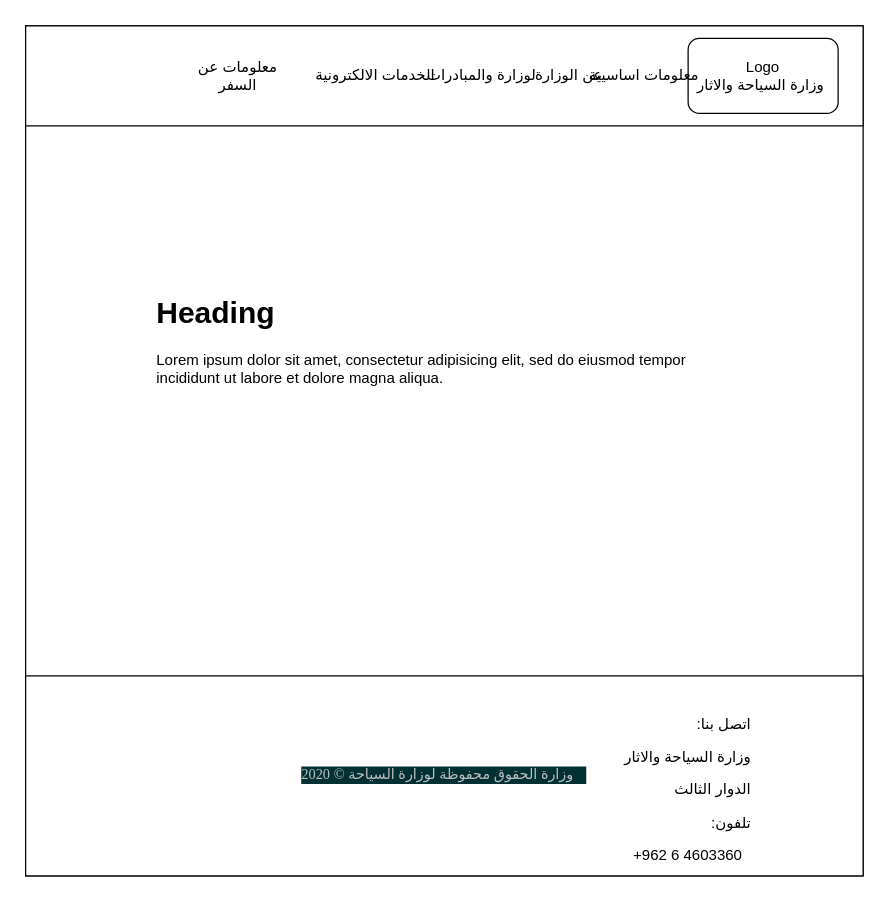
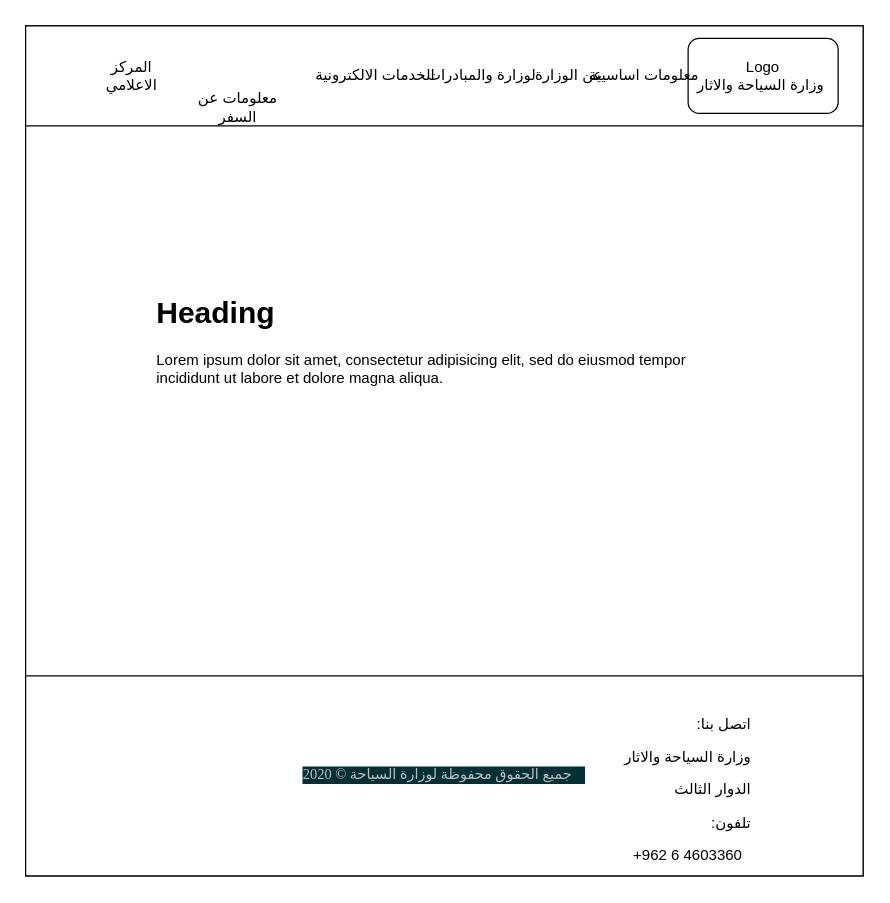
none -> (132, 76)
(238, 76) -> (238, 107)
(444, 776) -> (444, 776)
